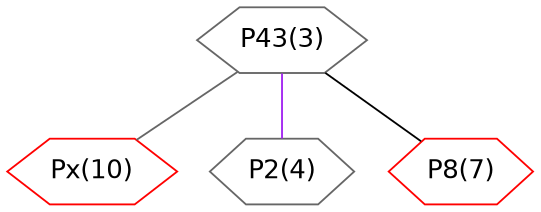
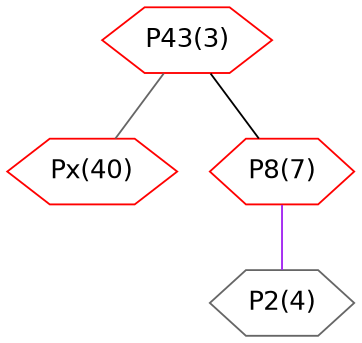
(282, 40) -> (187, 40)
(282, 106) -> (282, 237)
(92, 172) -> (92, 172)
